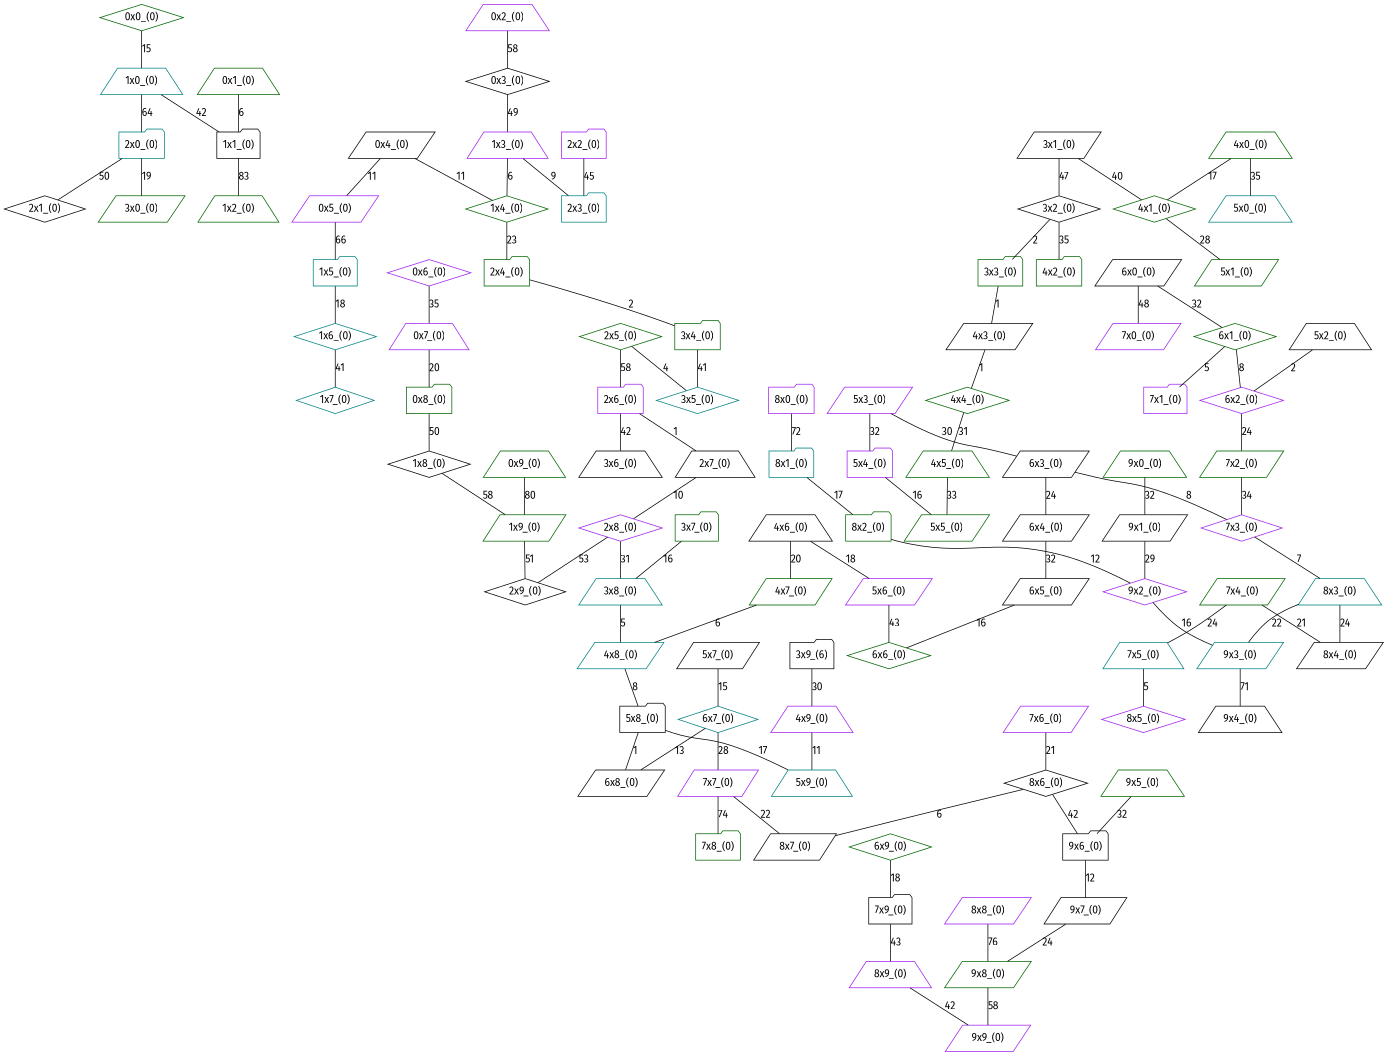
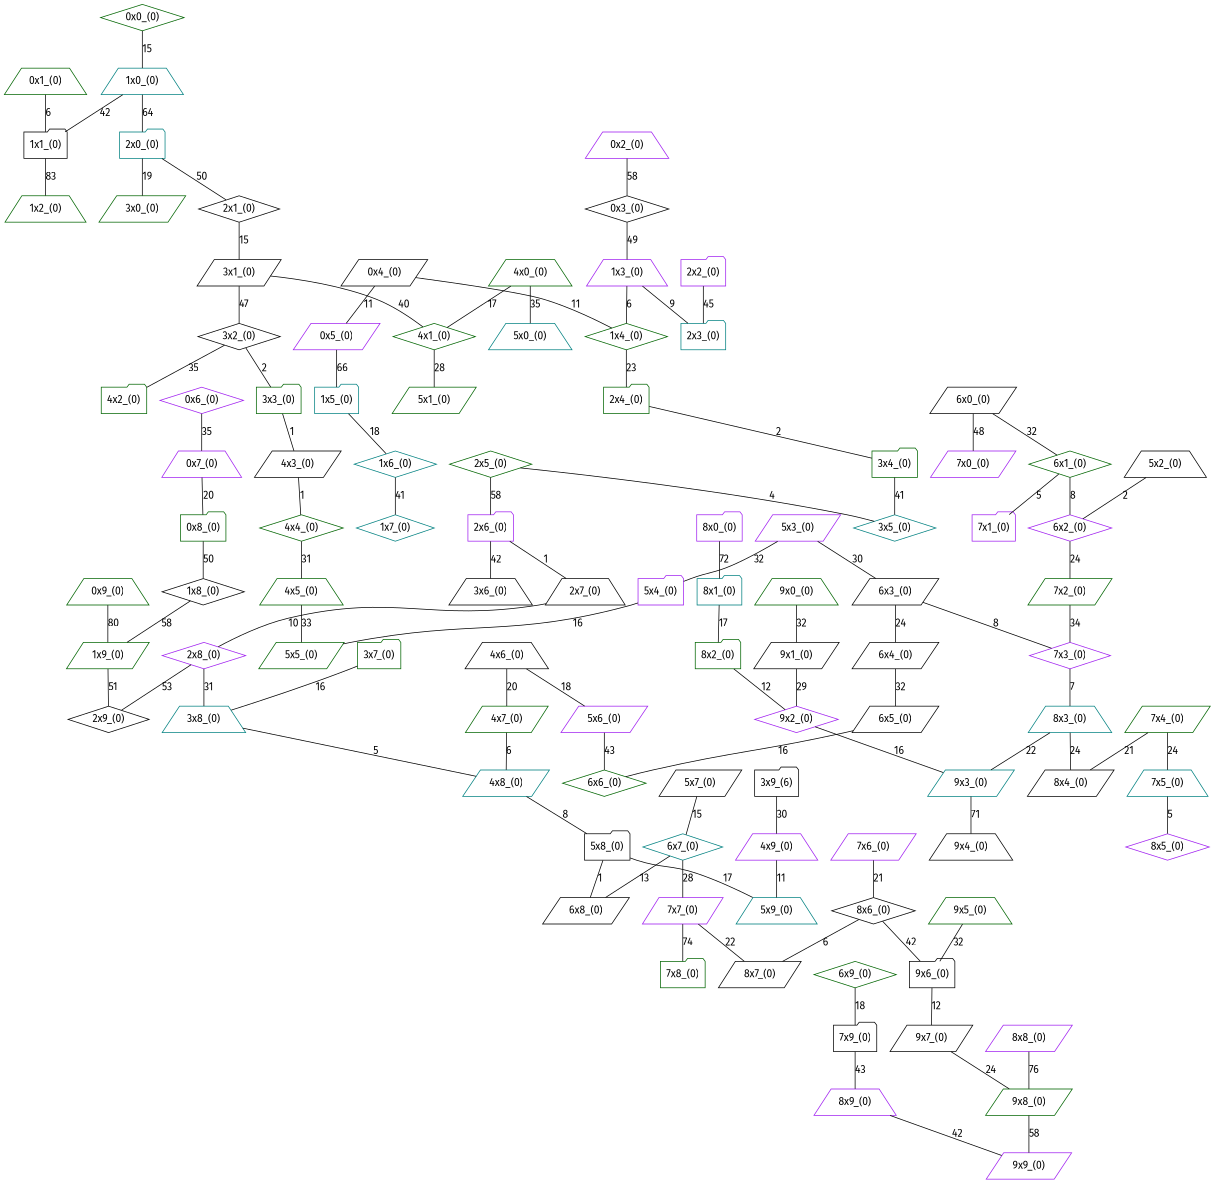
none -> (239, 241)
